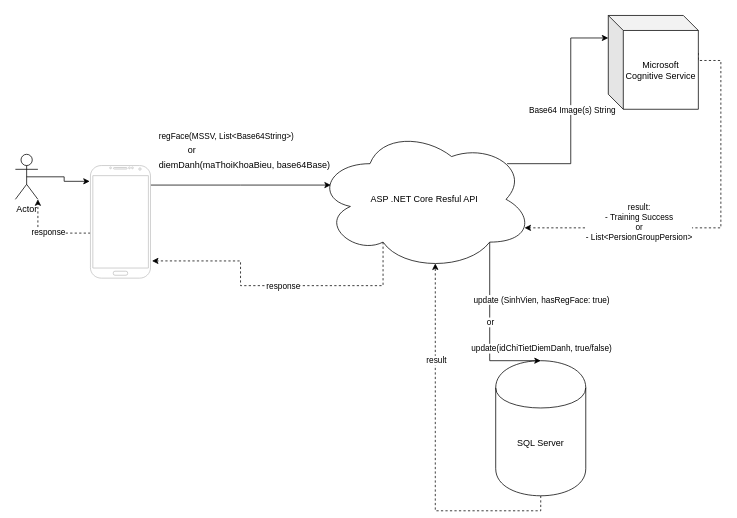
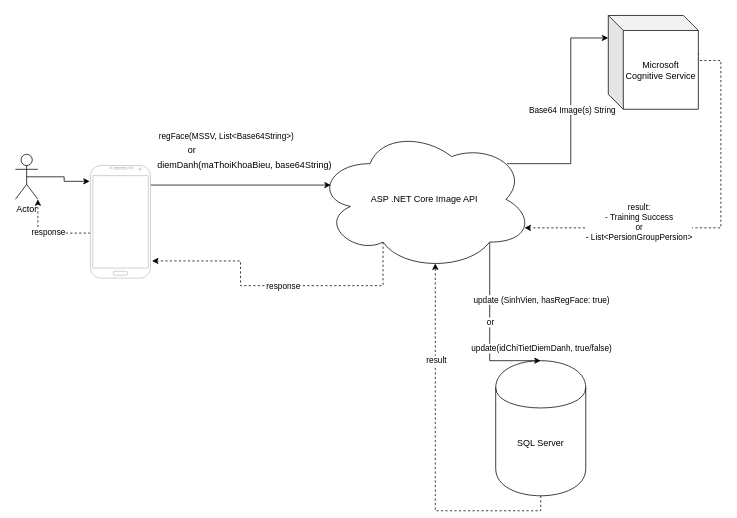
(245, 165) -> (245, 165)
(424, 199) -> (424, 199)
